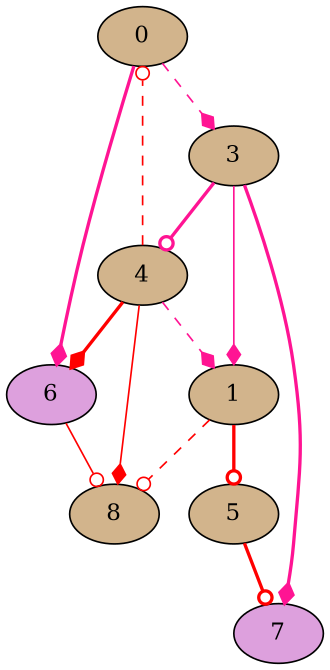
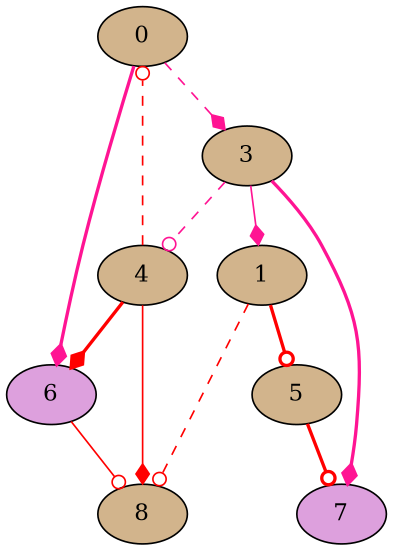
(192, 210) -> (199, 210)
(182, 327) -> none
